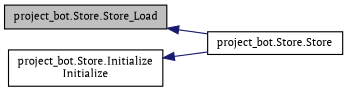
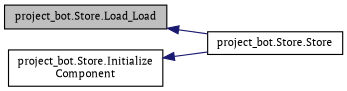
(86, 17) -> (86, 17)
(86, 68) -> (86, 68)
